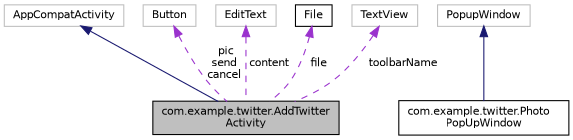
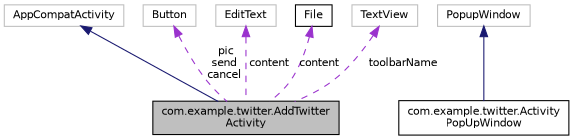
(318, 64) -> (318, 64)
(484, 118) -> (484, 118)
